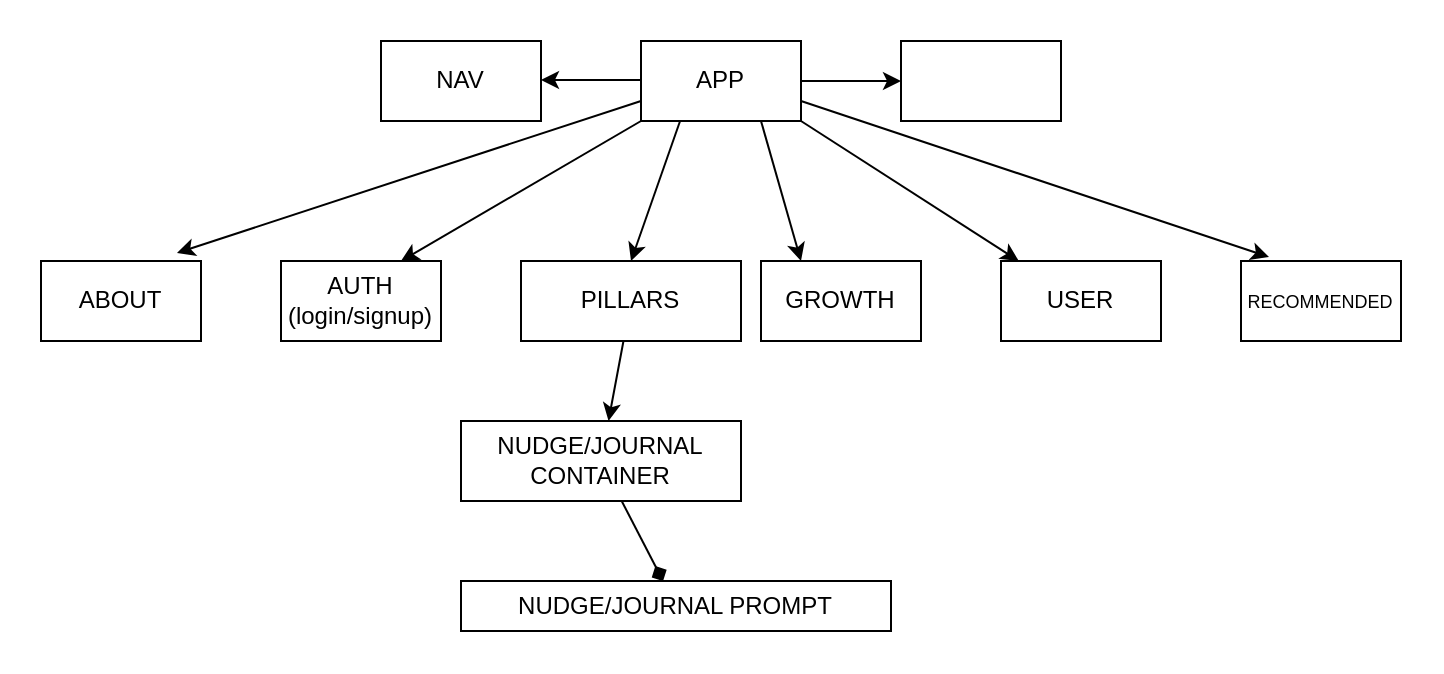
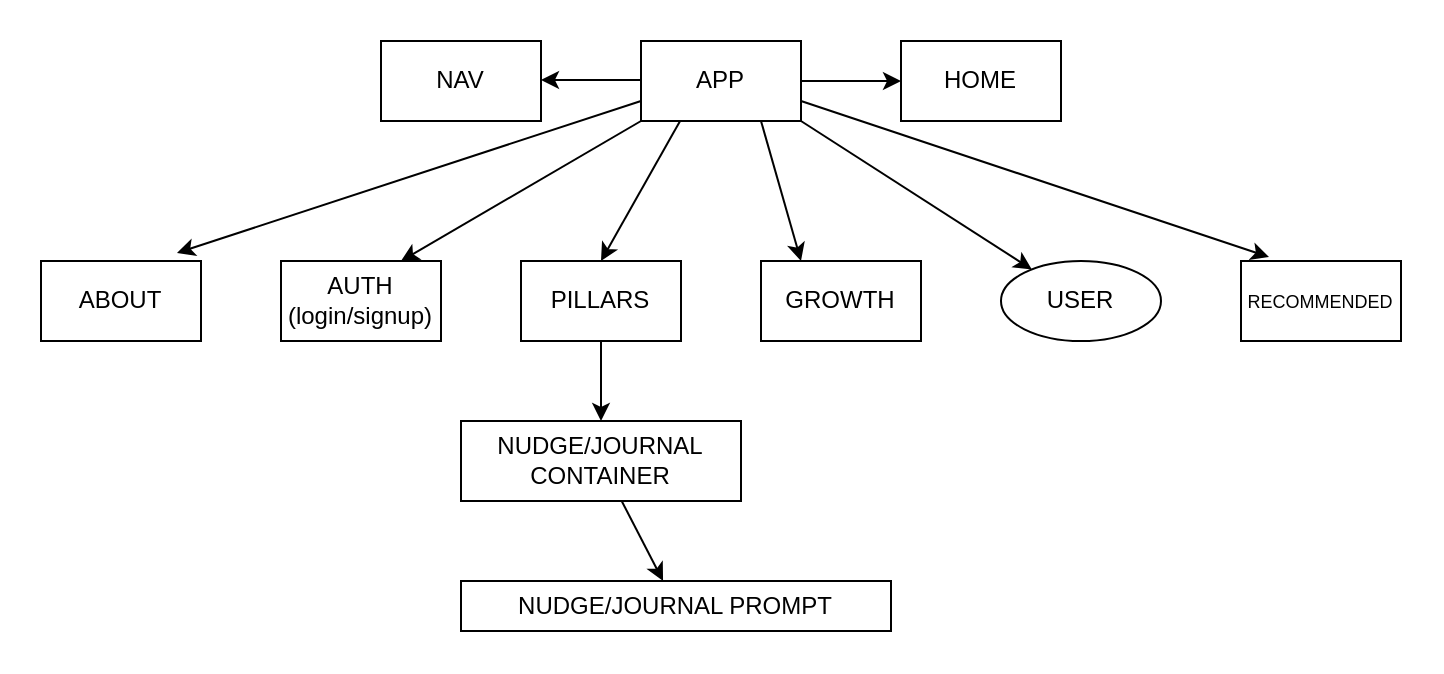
none -> (981, 81)
(631, 301) -> (601, 301)
(1081, 301) -> (1081, 301)
(655, 566) -> (656, 567)
